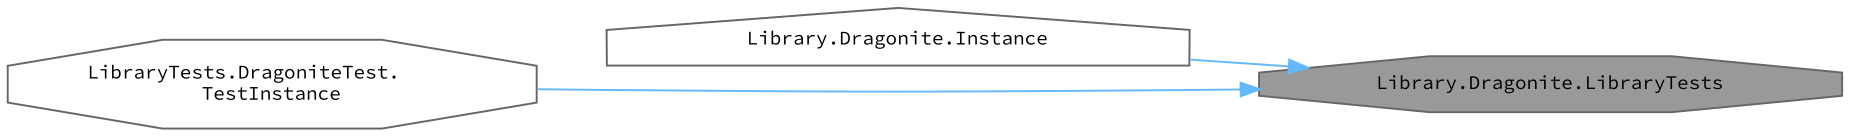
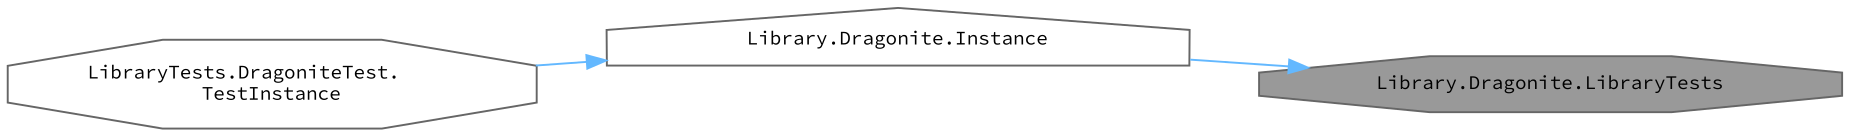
(889, 92) -> (561, 64)
